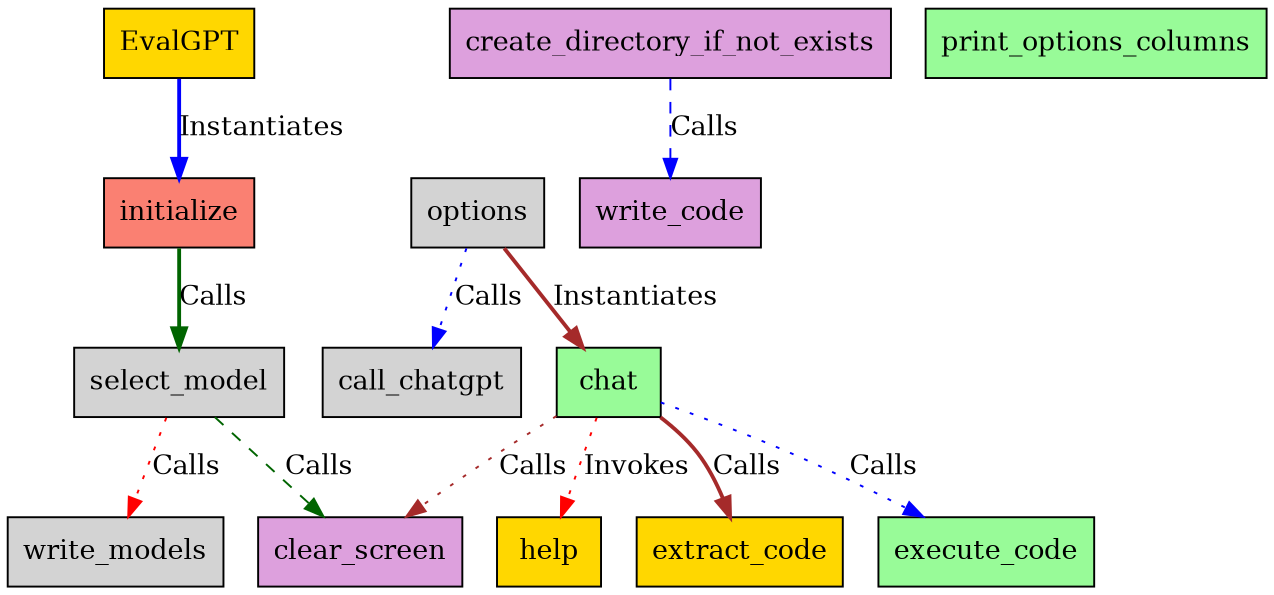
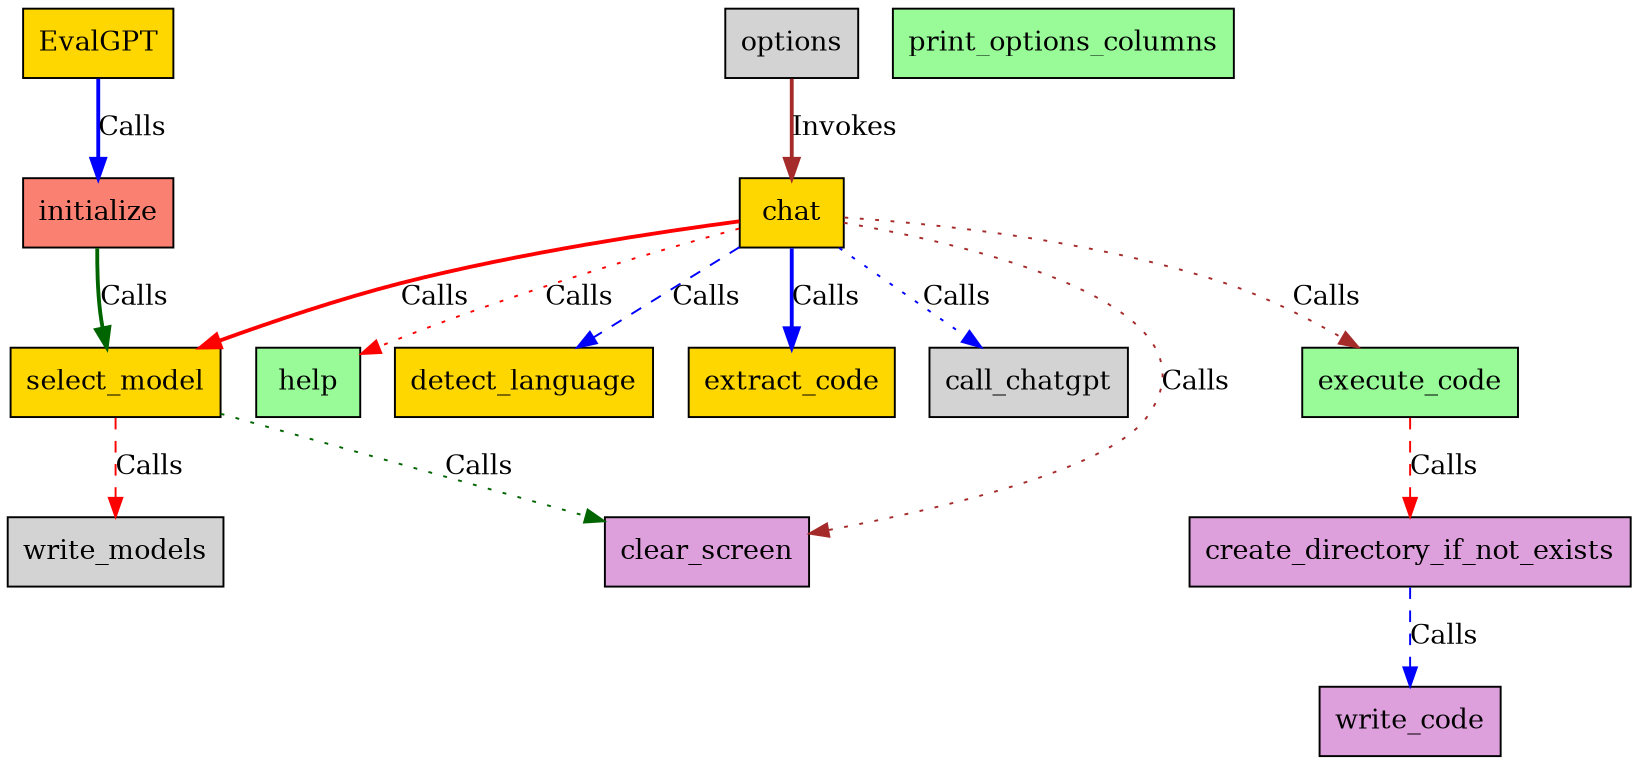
(262, 128) -> (133, 128)
none -> (476, 266)
(453, 288) -> (902, 292)
(636, 298) -> (845, 128)
(179, 382) -> (116, 382)
none -> (524, 382)
(609, 382) -> (792, 213)
(785, 451) -> (1100, 251)
(698, 453) -> (792, 288)
(151, 458) -> (116, 458)
none -> (1410, 458)
(262, 460) -> (403, 465)
(637, 467) -> (580, 298)
(549, 552) -> (308, 382)
